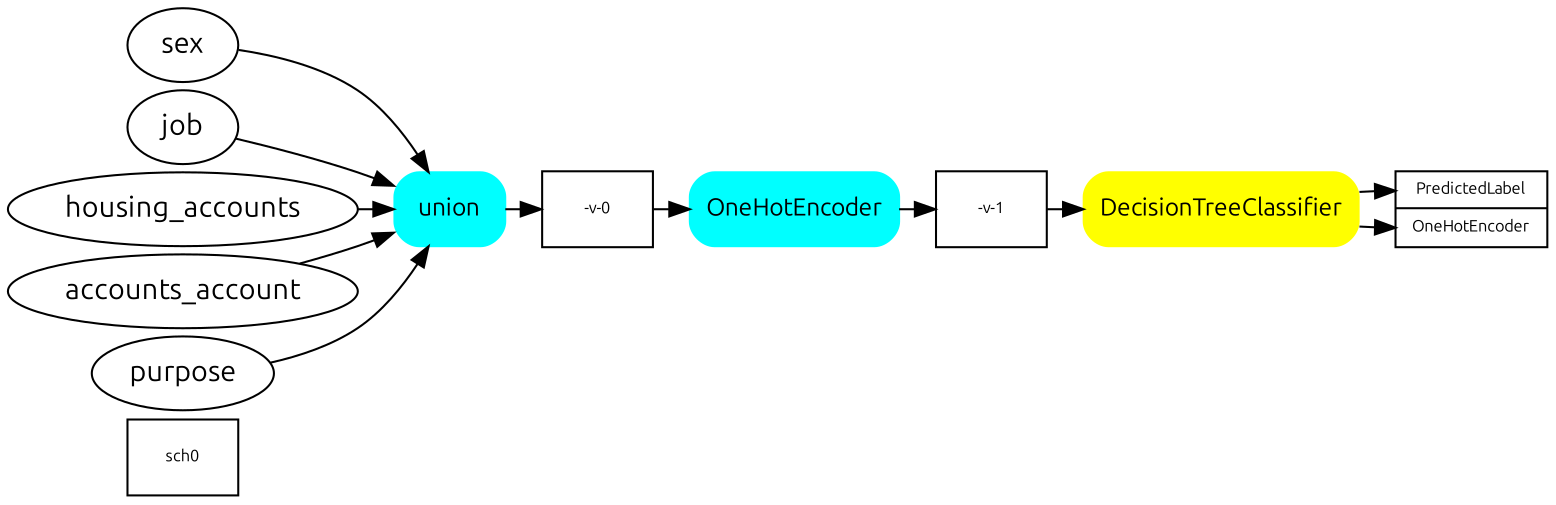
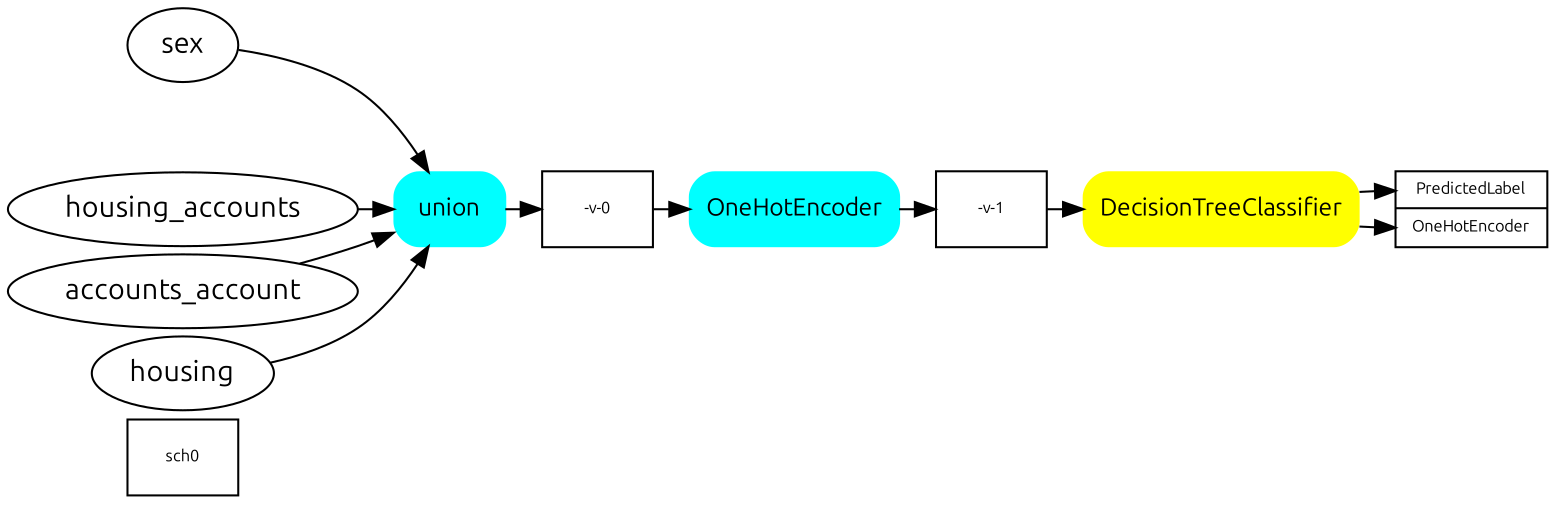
(183, 127) -> none
(183, 373) -> (183, 373)
